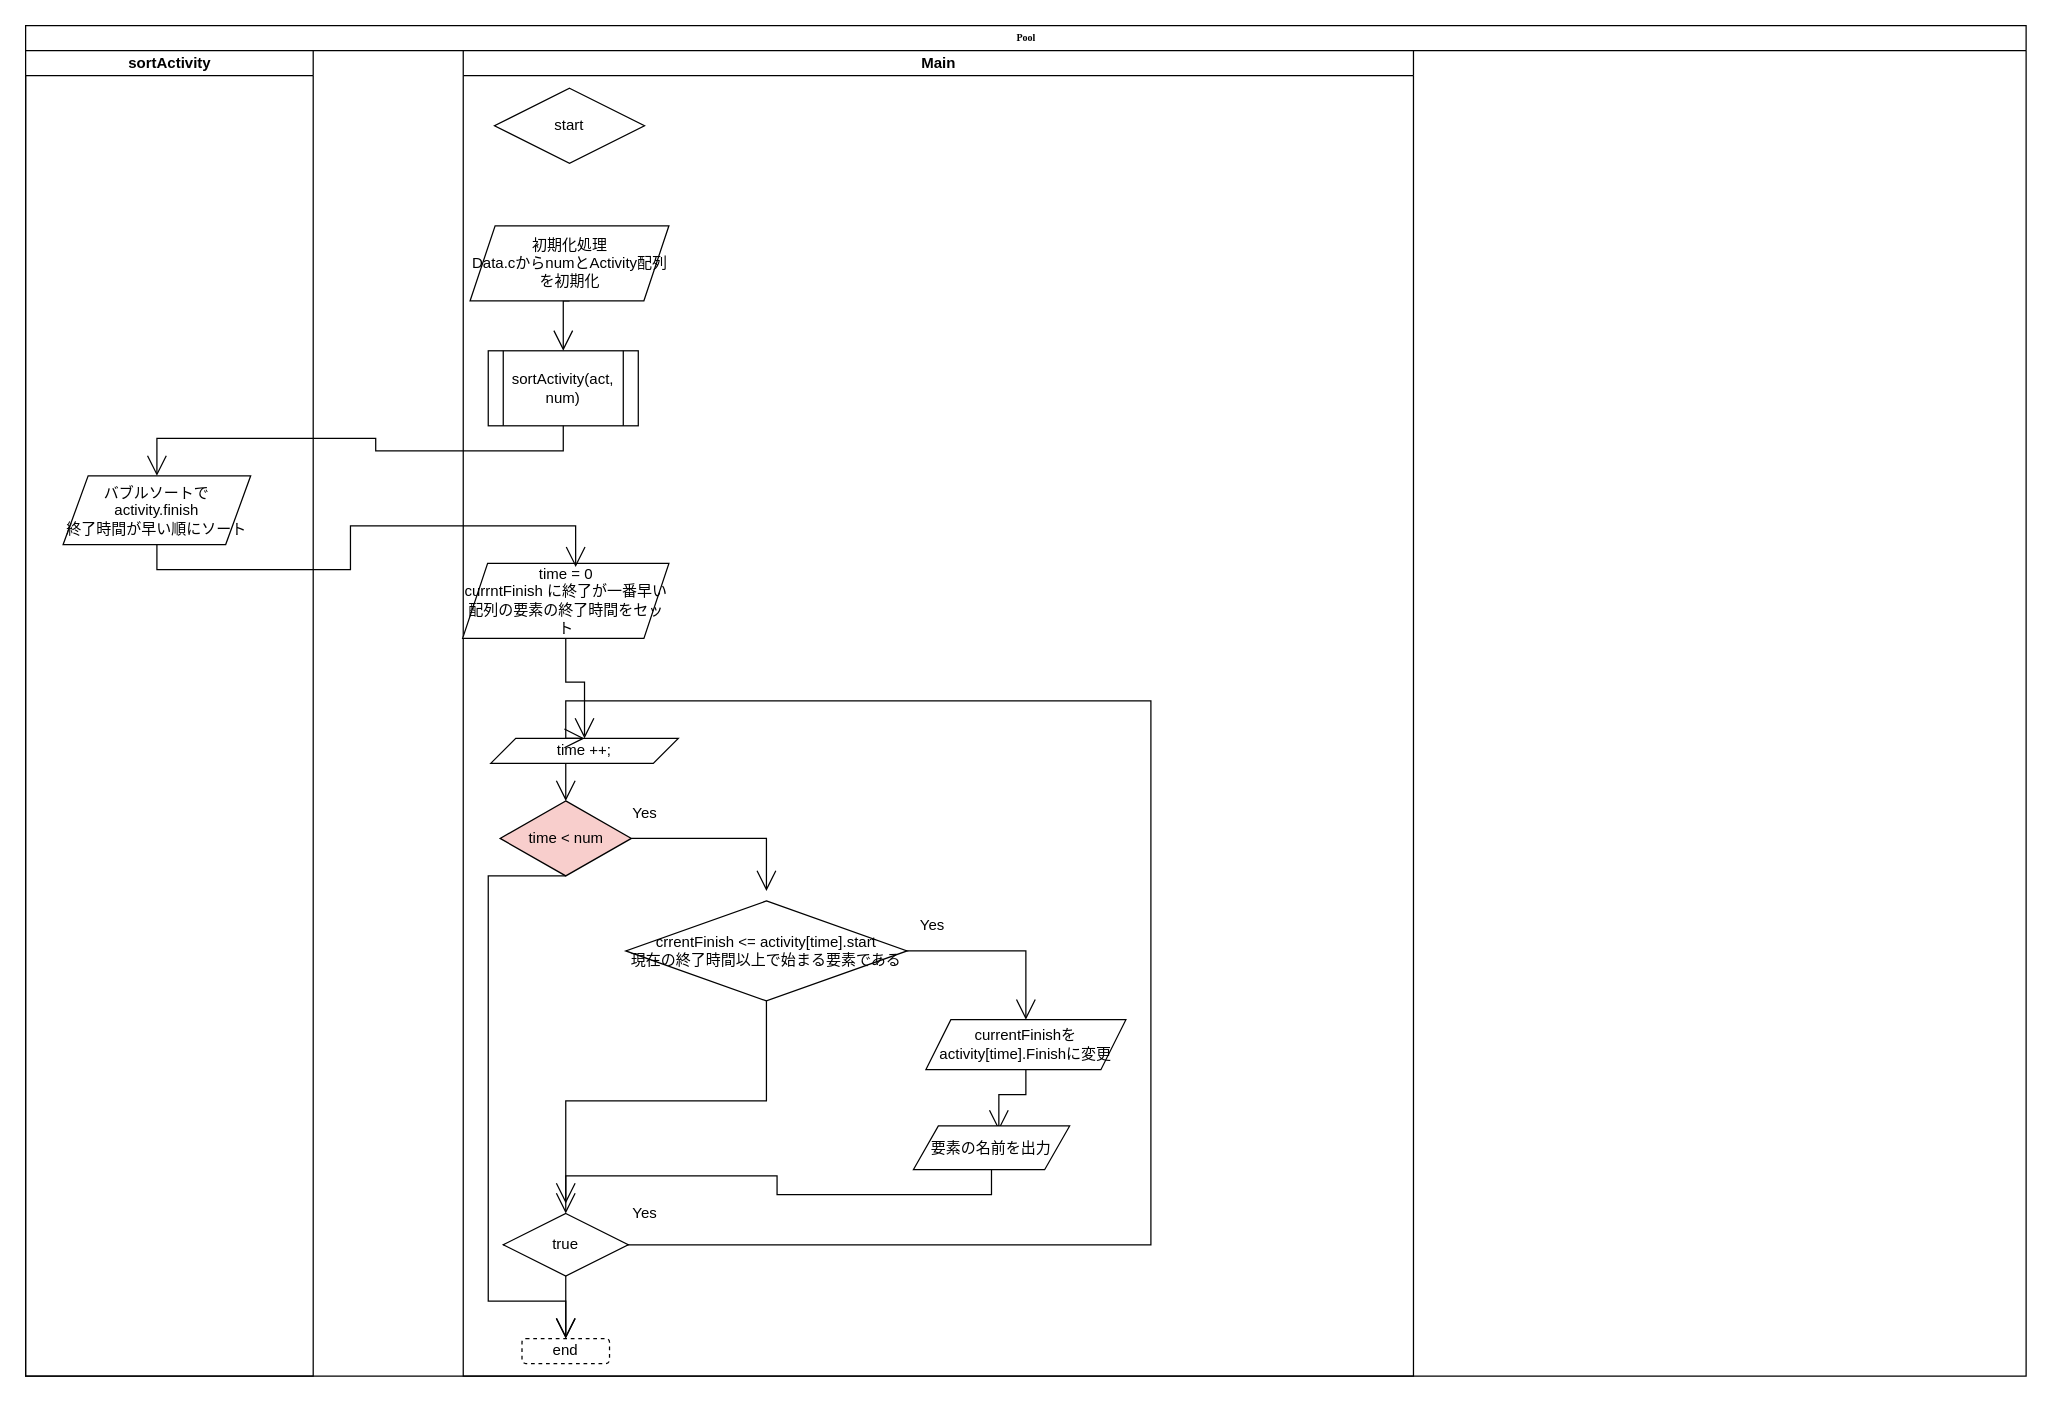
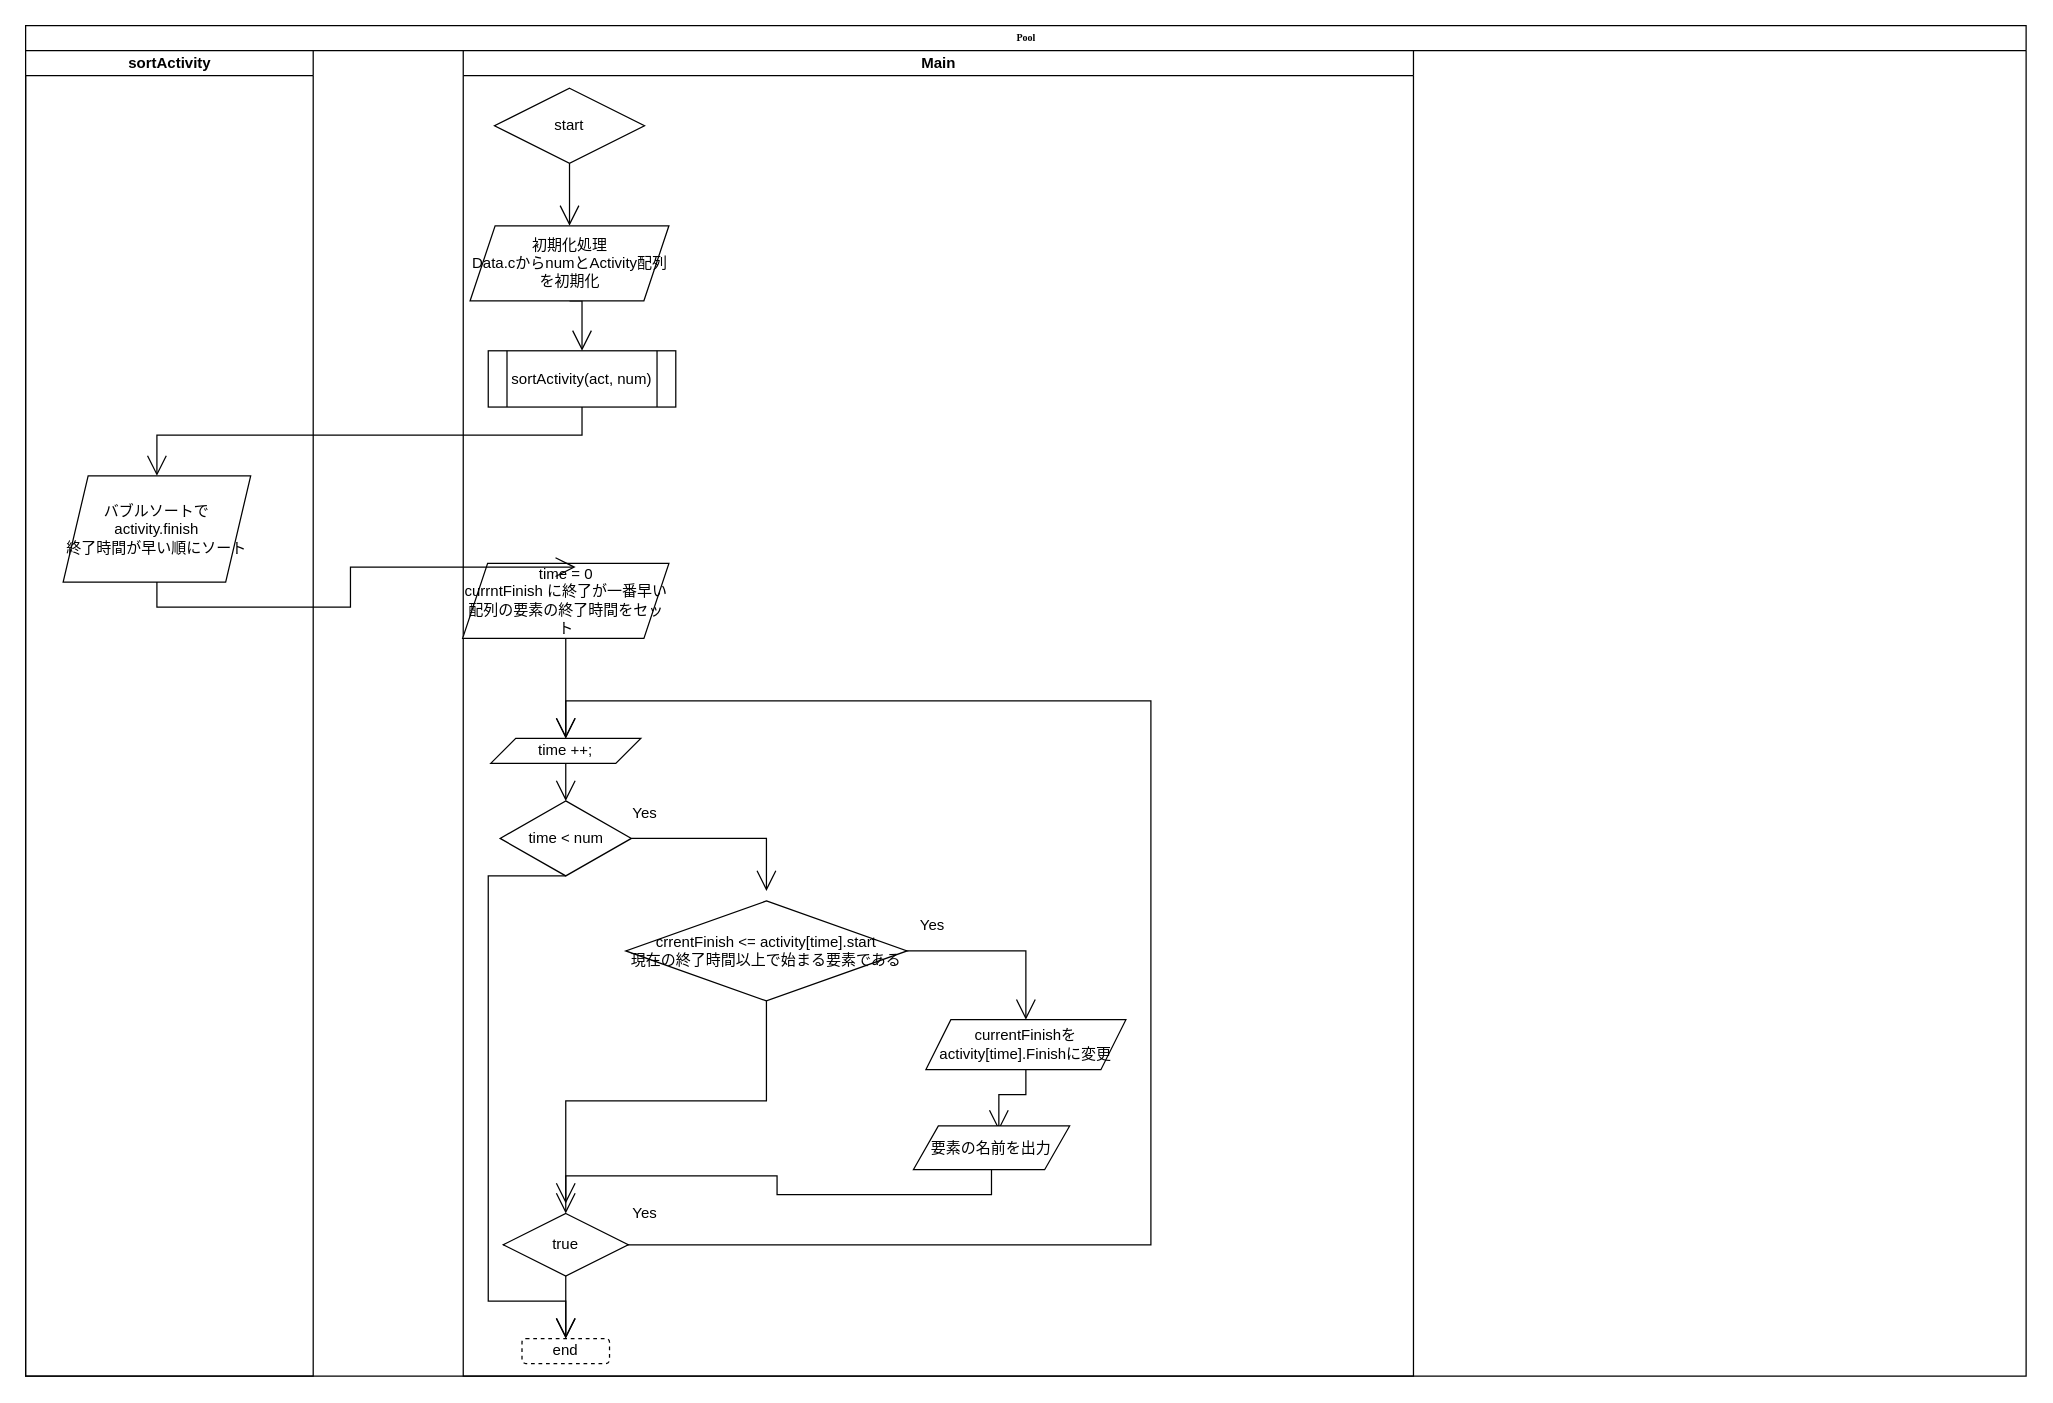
none -> (569, 192)
(563, 388) -> (582, 379)
(157, 510) -> (157, 529)
(584, 751) -> (566, 751)
(566, 838) -> (566, 838)
